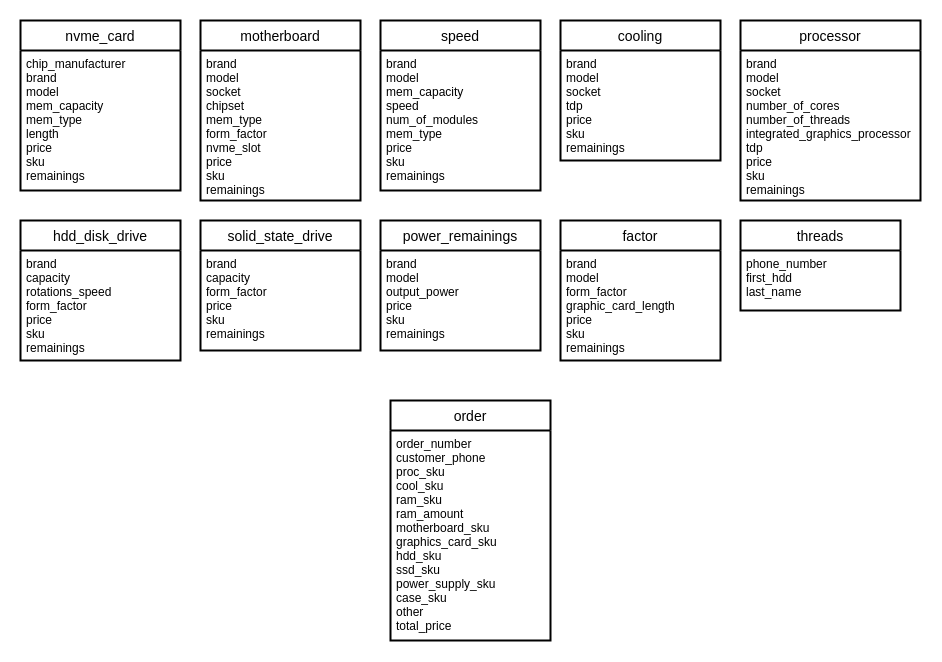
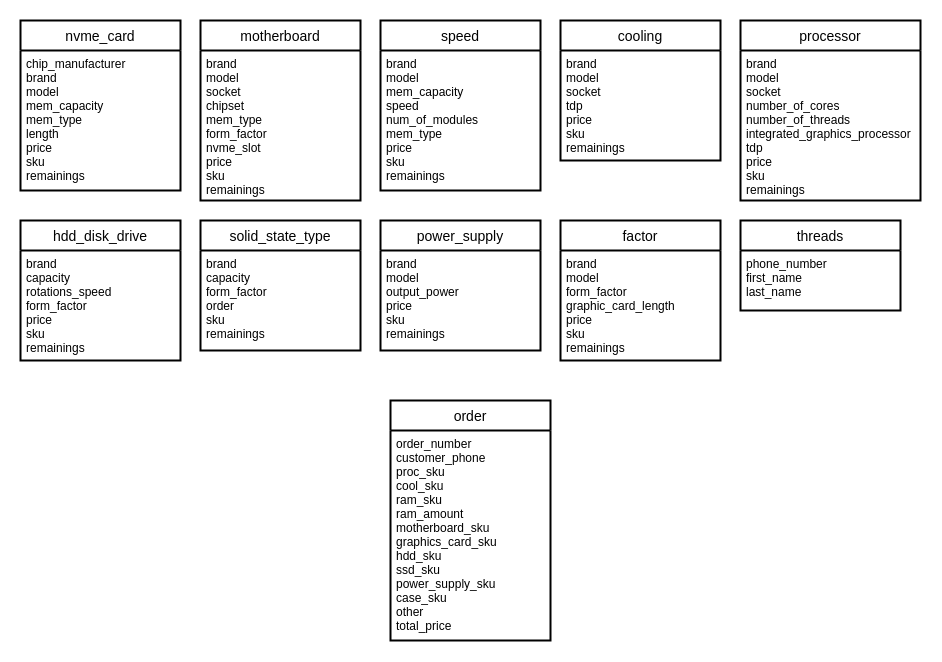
(280, 236) -> (280, 236)
(460, 236) -> (460, 236)
(223, 264) -> (223, 264)
(786, 264) -> (786, 264)
